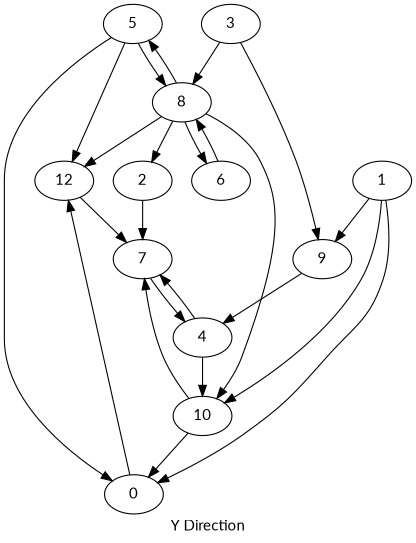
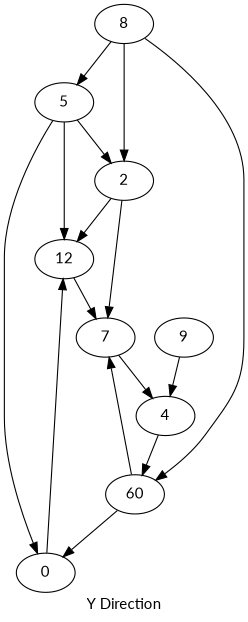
(231, 24) -> none
(148, 60) -> (91, 137)
(128, 139) -> (98, 216)
(221, 181) -> none
(382, 181) -> none
(182, 300) -> none
(203, 416) -> (135, 494)
